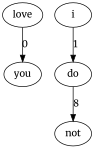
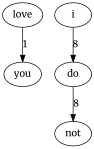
(25, 45) -> (25, 45)
(76, 45) -> (76, 45)
